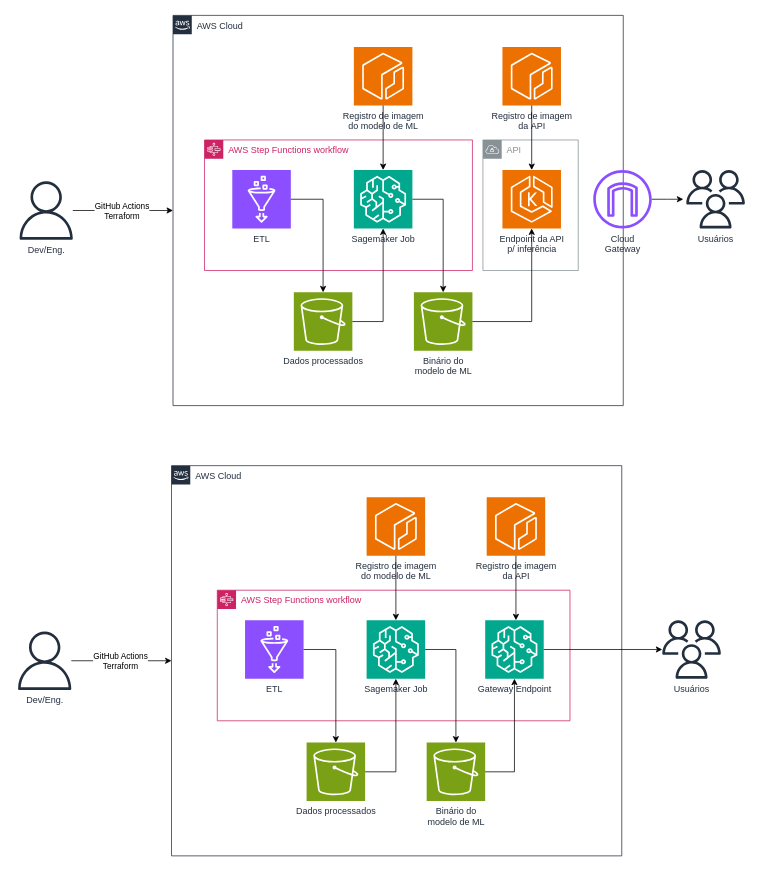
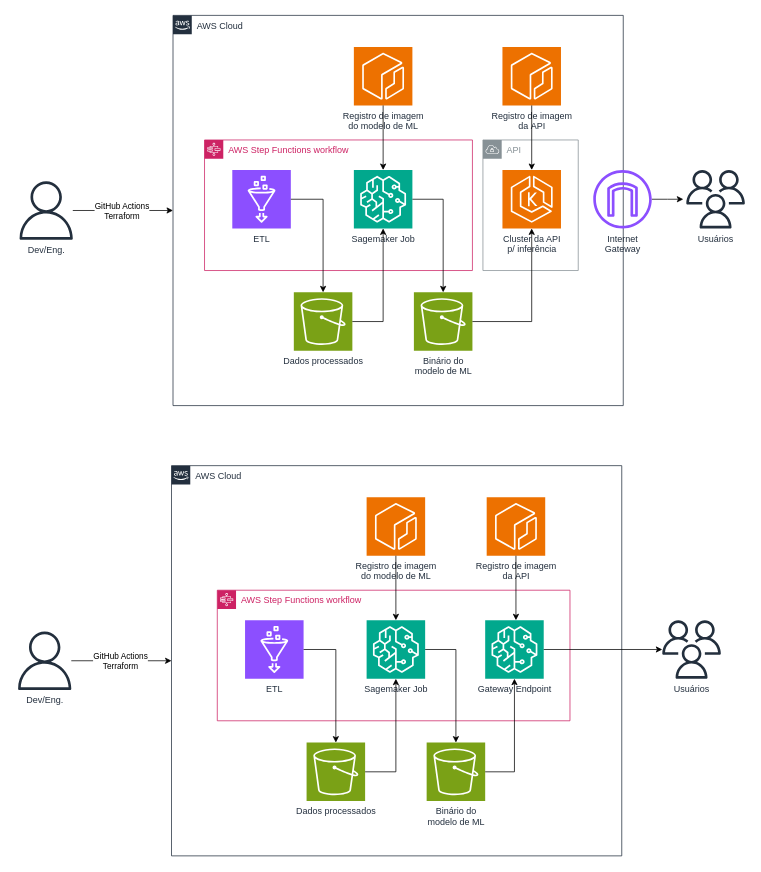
(532, 244) -> (532, 244)
(623, 244) -> (623, 244)
